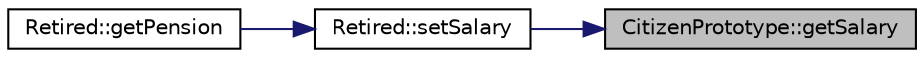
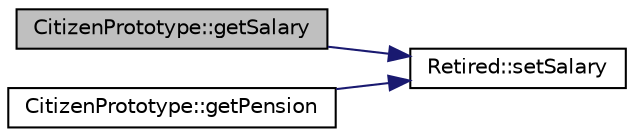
(124, 29) -> (172, 108)
(557, 29) -> (358, 50)
